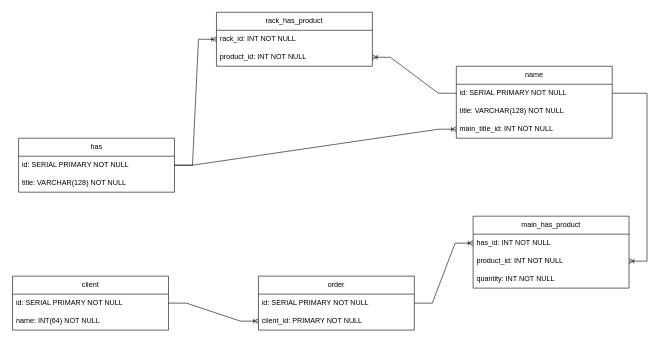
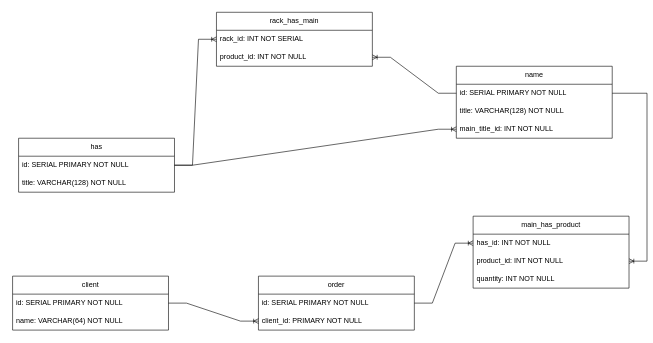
(294, 21) -> (294, 21)
(258, 39) -> (262, 39)
(57, 321) -> (65, 321)
